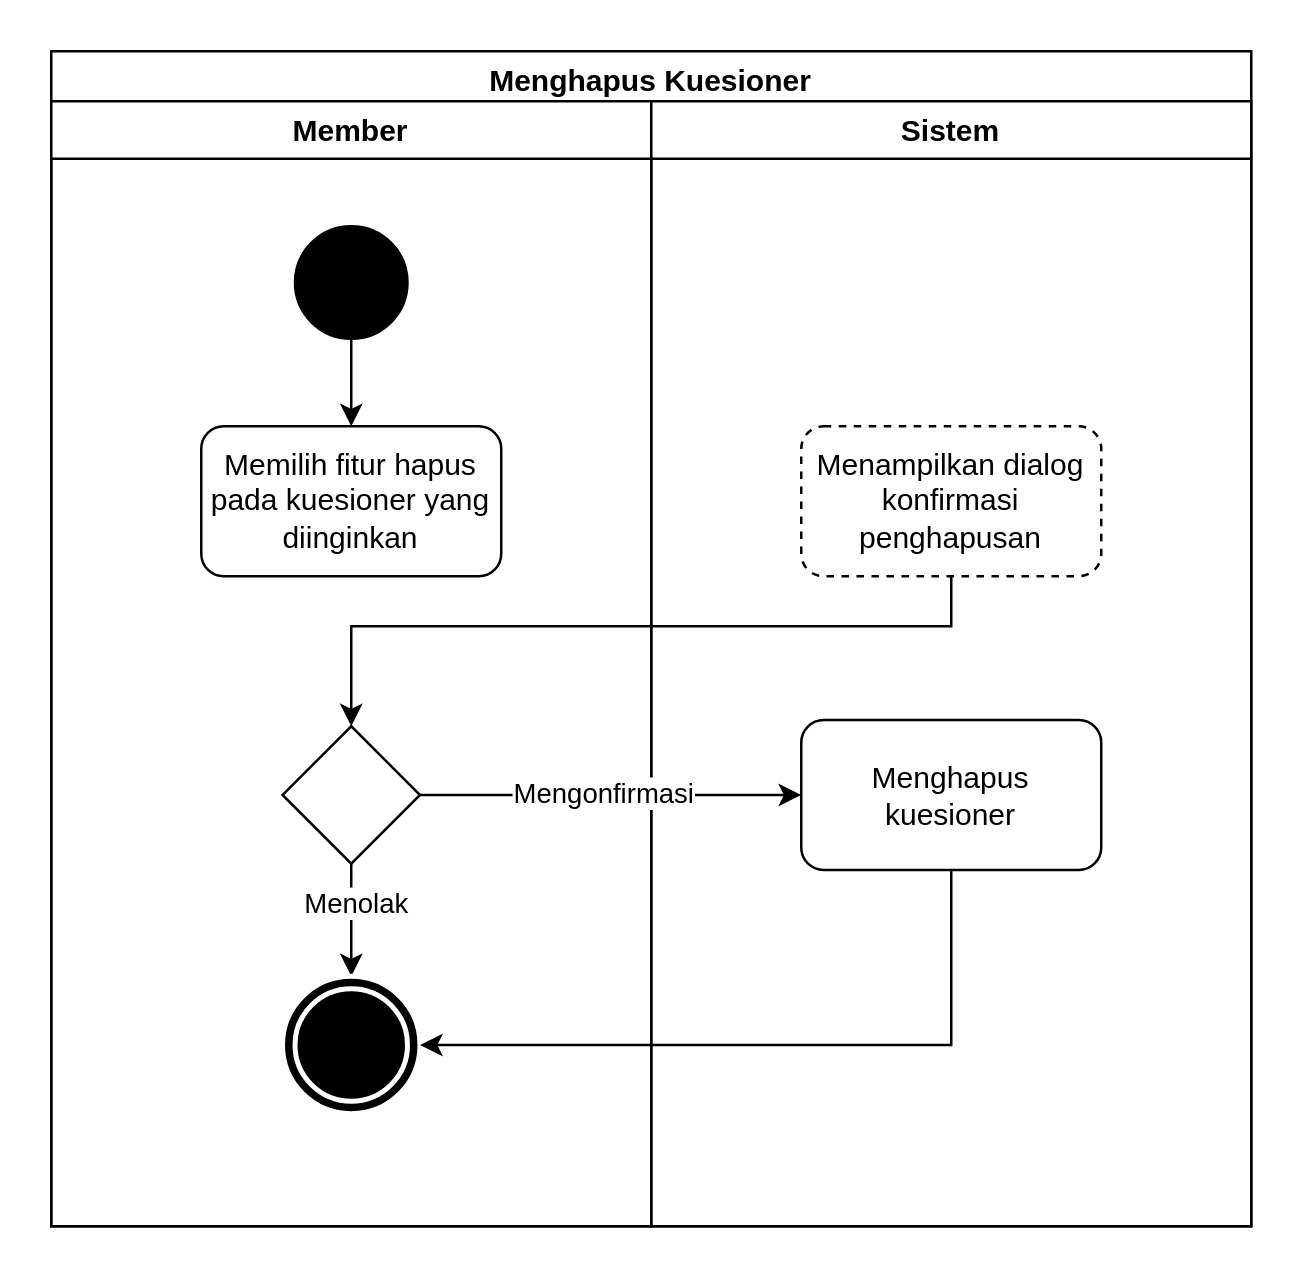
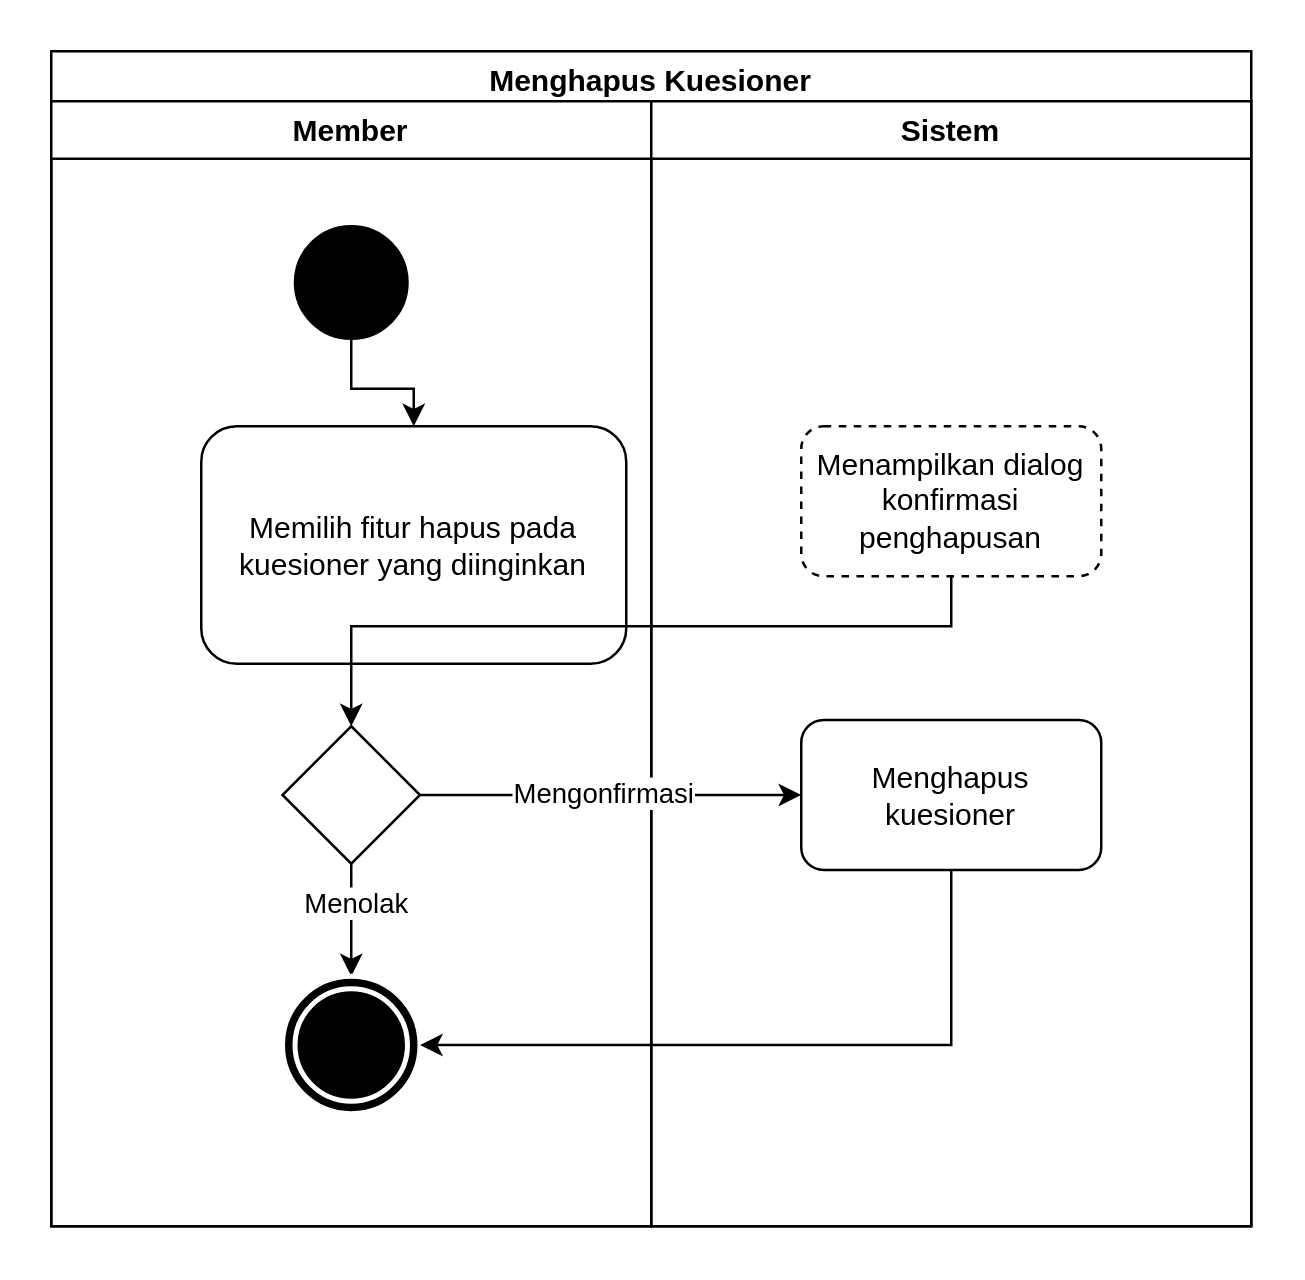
(351, 501) -> (414, 545)
